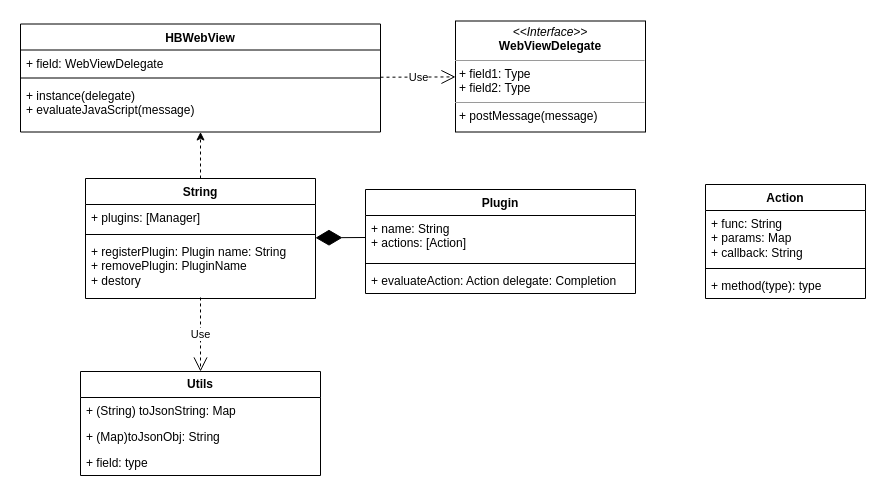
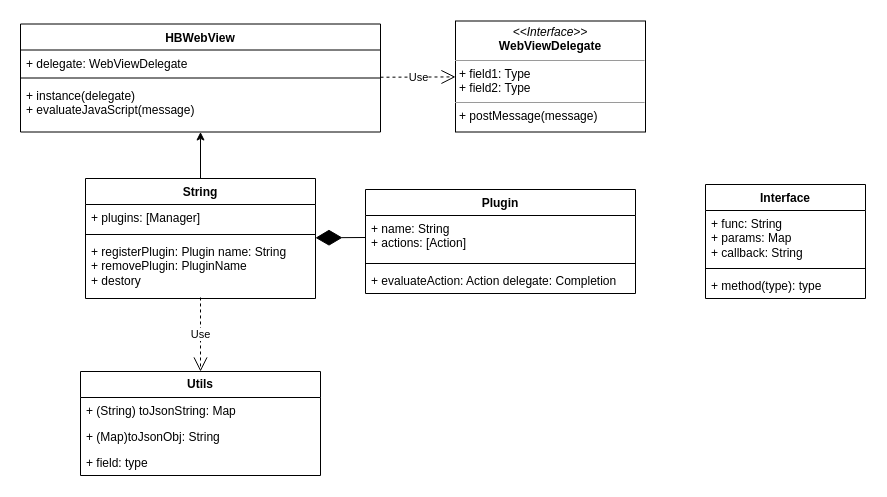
(96, 65) -> (108, 65)
(201, 158) -> (201, 158)
(786, 199) -> (786, 199)
